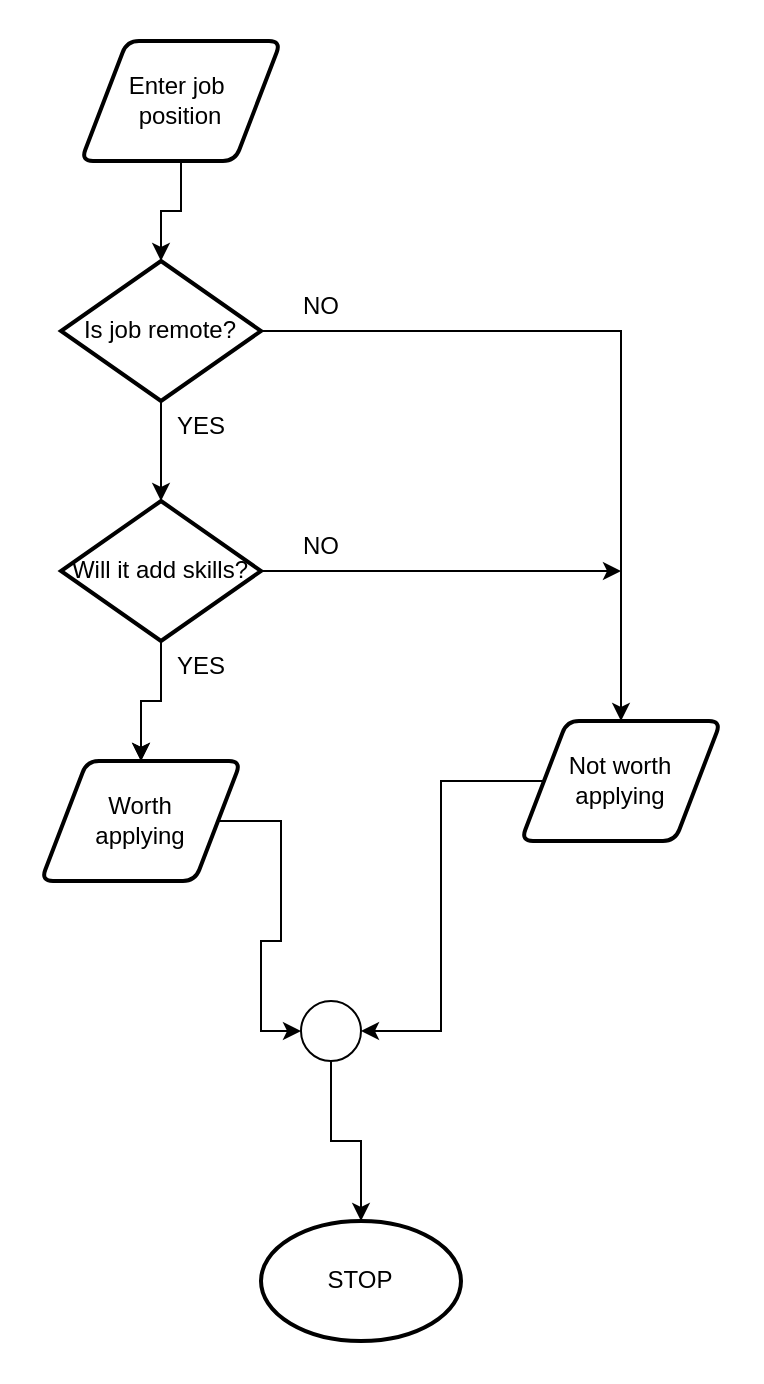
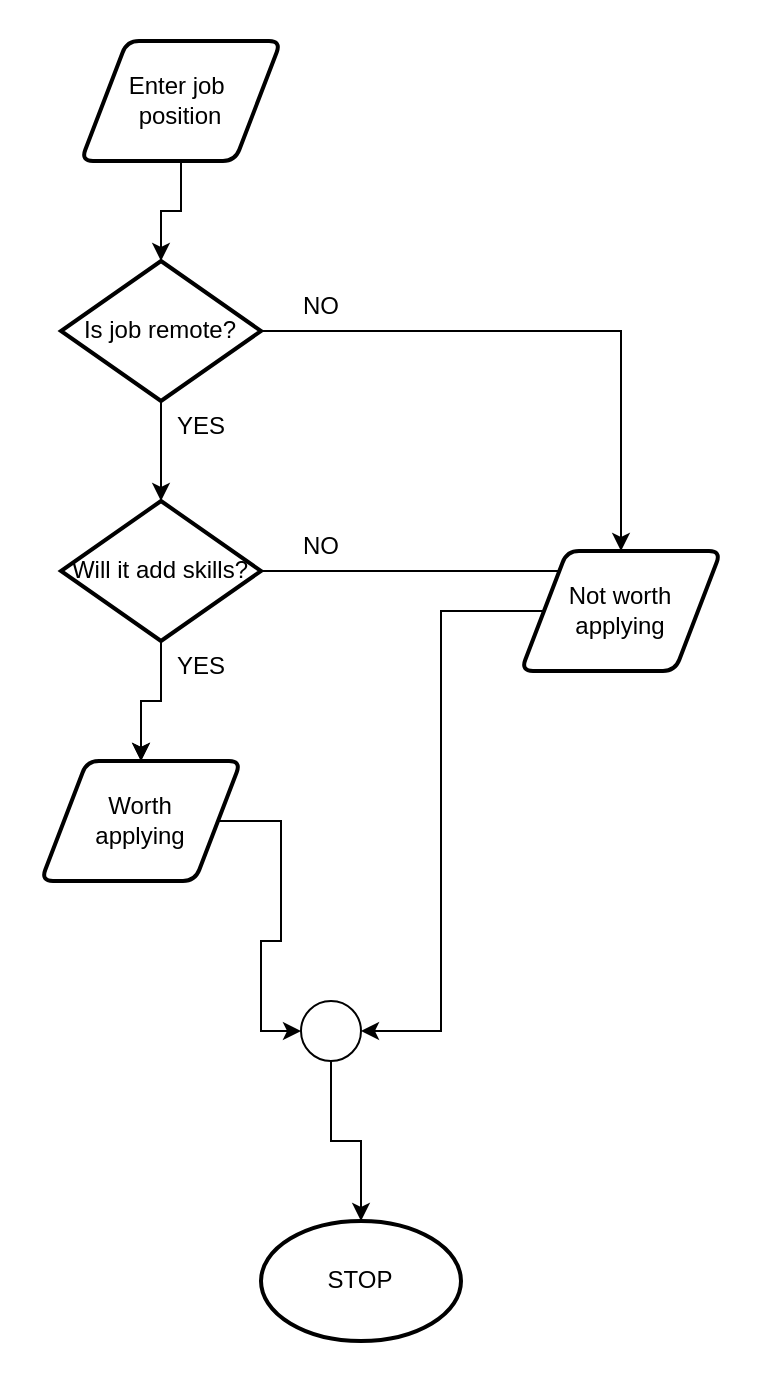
(621, 781) -> (621, 611)
